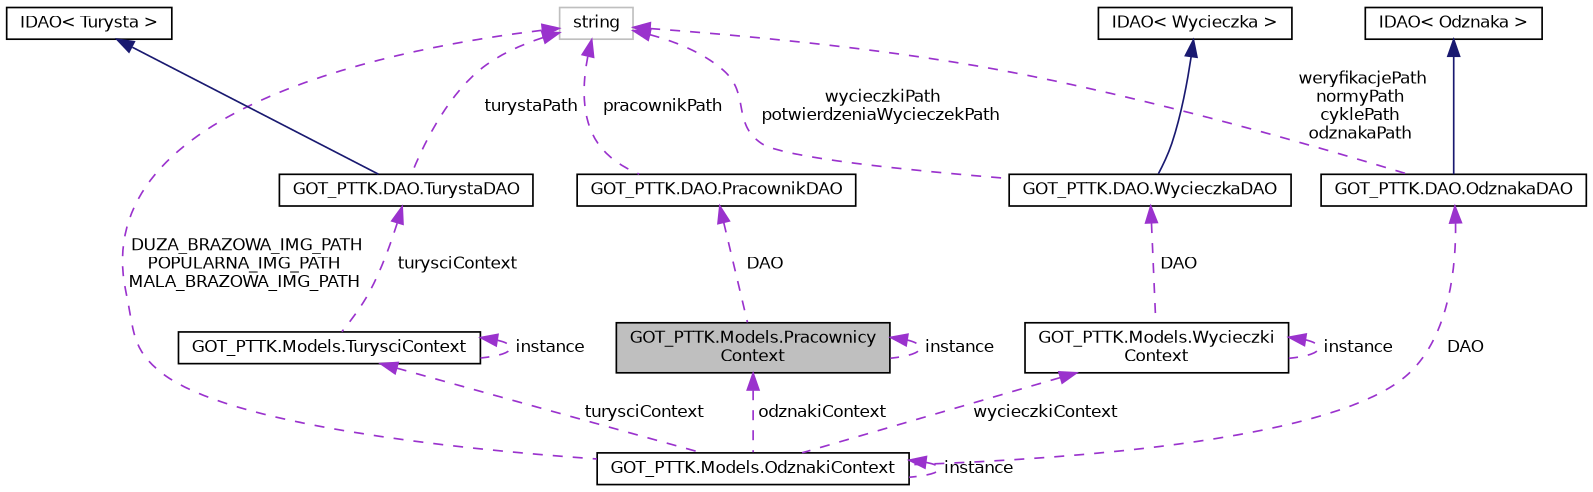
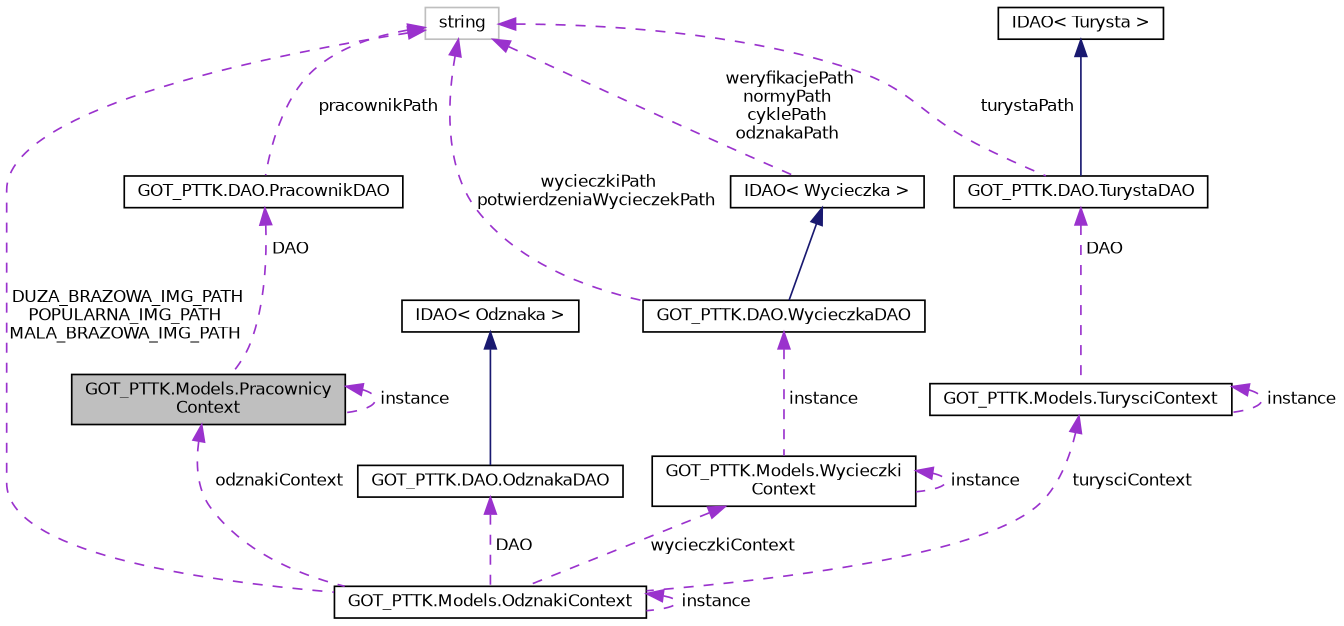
(1034, 77) -> (651, 112)
(455, 264) -> (1102, 249)
(1176, 264) -> (822, 399)
